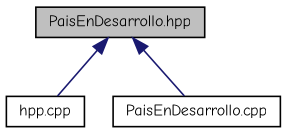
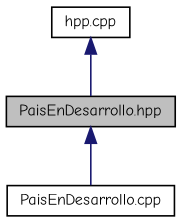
(77, 73) -> (91, 75)
